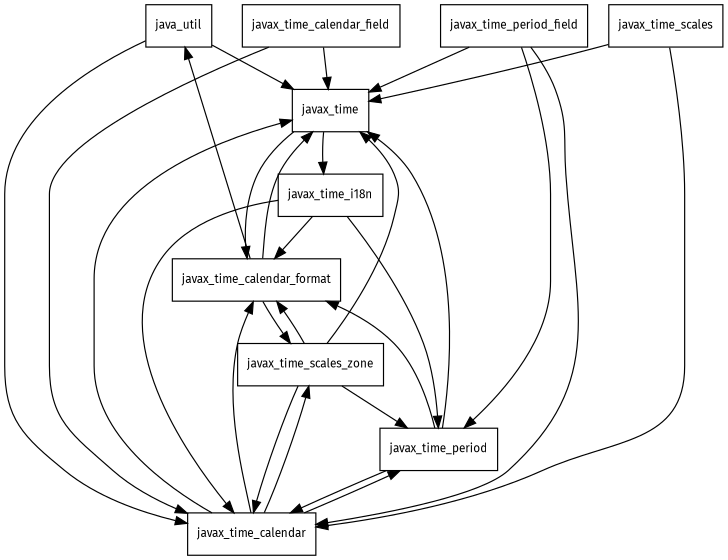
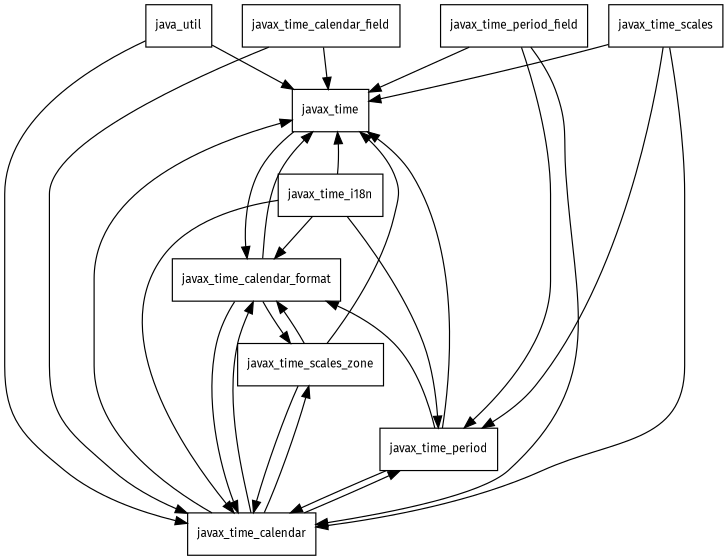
(323, 147) -> (338, 159)
(219, 159) -> (212, 401)
(370, 404) -> (610, 251)
